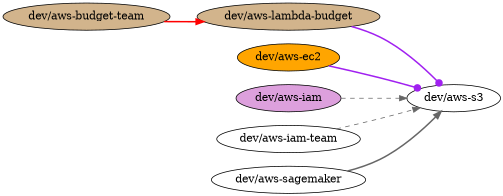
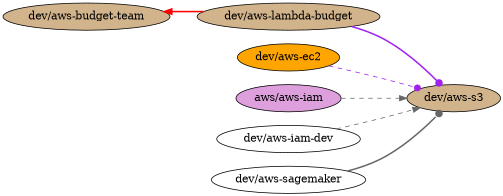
(180, 22) -> (188, 12)
(372, 76) -> (372, 76)
(289, 98) -> (289, 98)
(454, 98) -> (454, 98)
(289, 139) -> (289, 139)
(395, 150) -> (395, 150)
